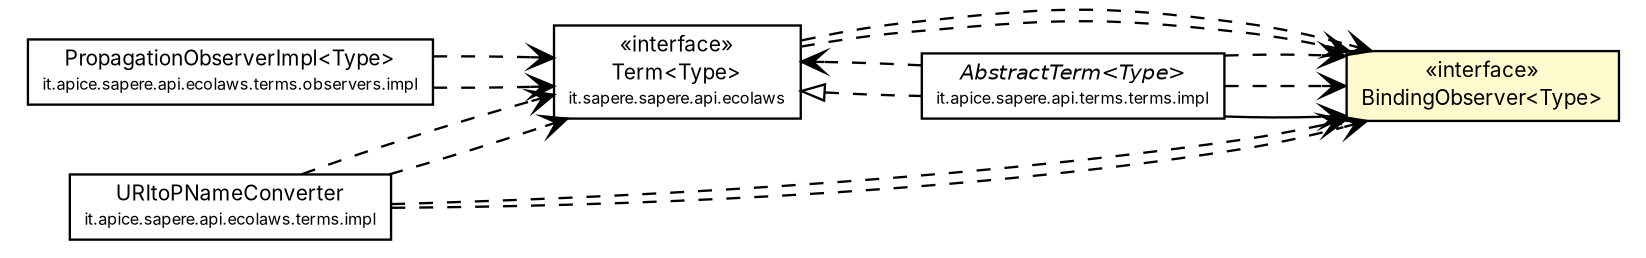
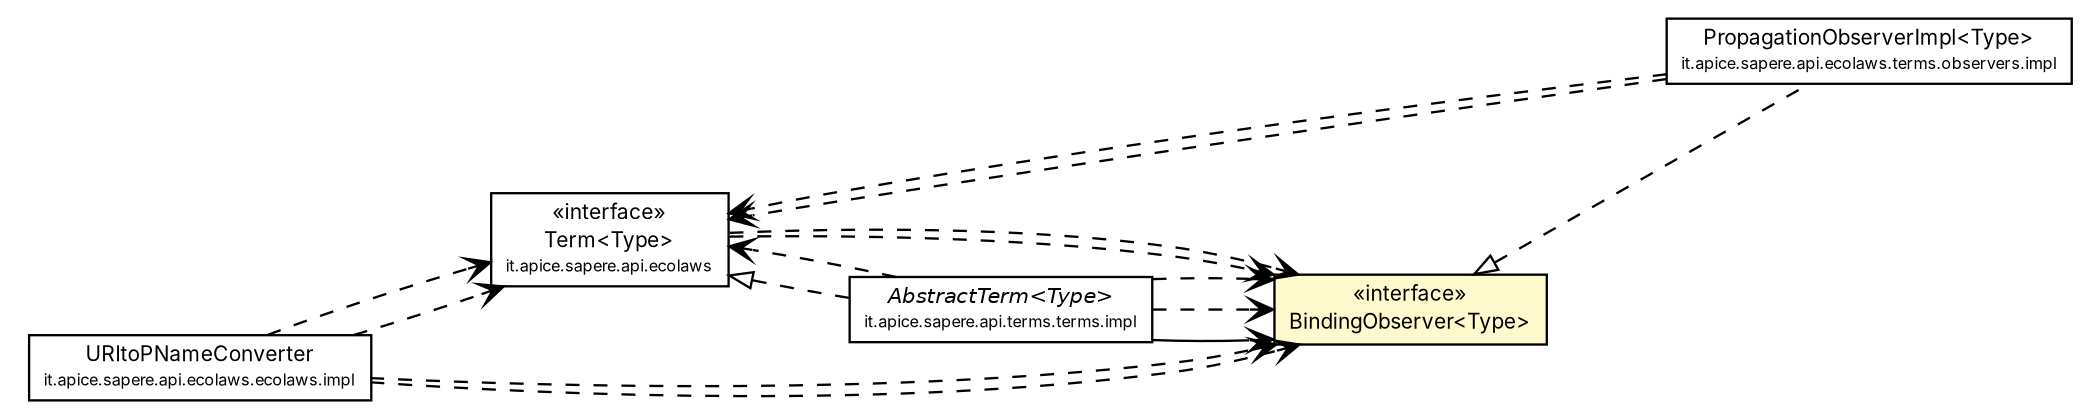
(677, 99) -> (610, 267)
none -> (1652, 173)
(230, 220) -> (200, 381)
